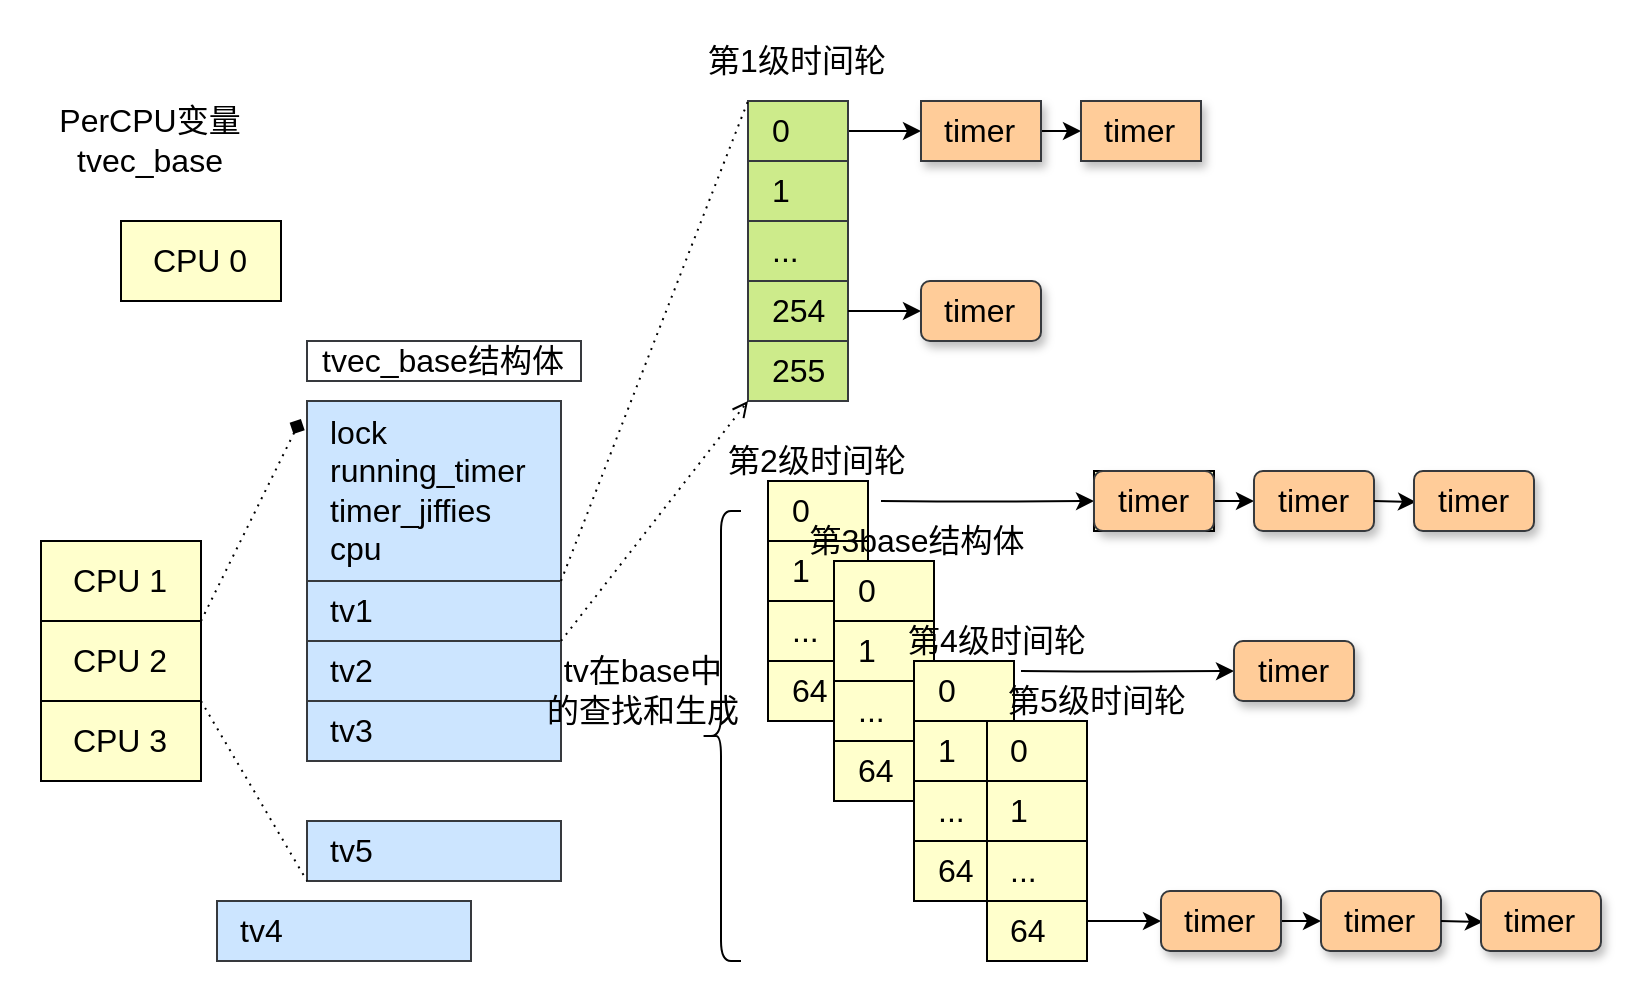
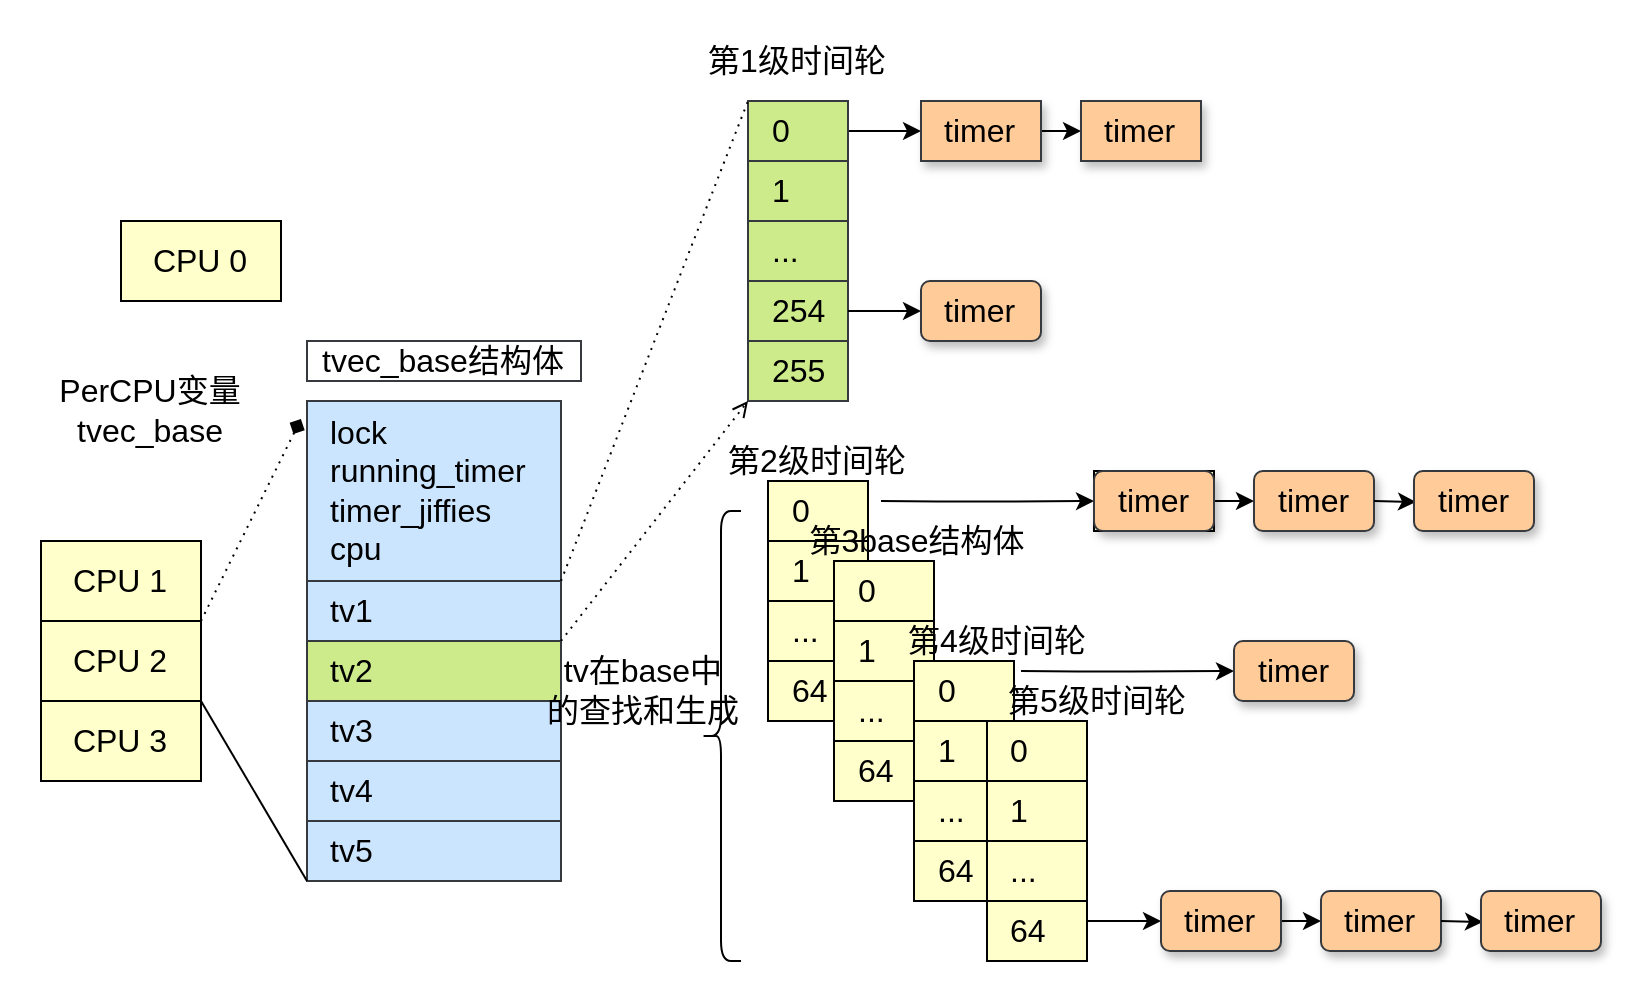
(151, 141) -> (151, 411)
(434, 671) -> (434, 671)
(254, 791) -> (254, 791)
(344, 931) -> (434, 791)
